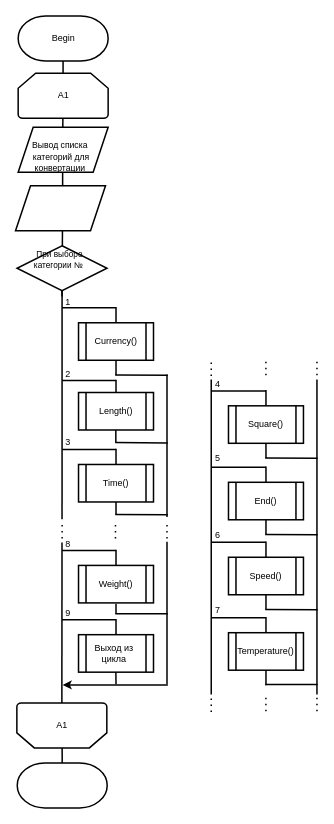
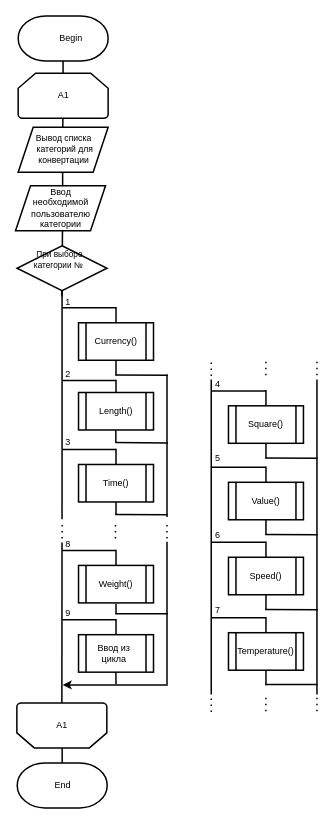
(63, 38) -> (71, 38)
(59, 157) -> (63, 150)
none -> (60, 208)
(266, 501) -> (266, 501)
(114, 654) -> (114, 654)
none -> (62, 786)
